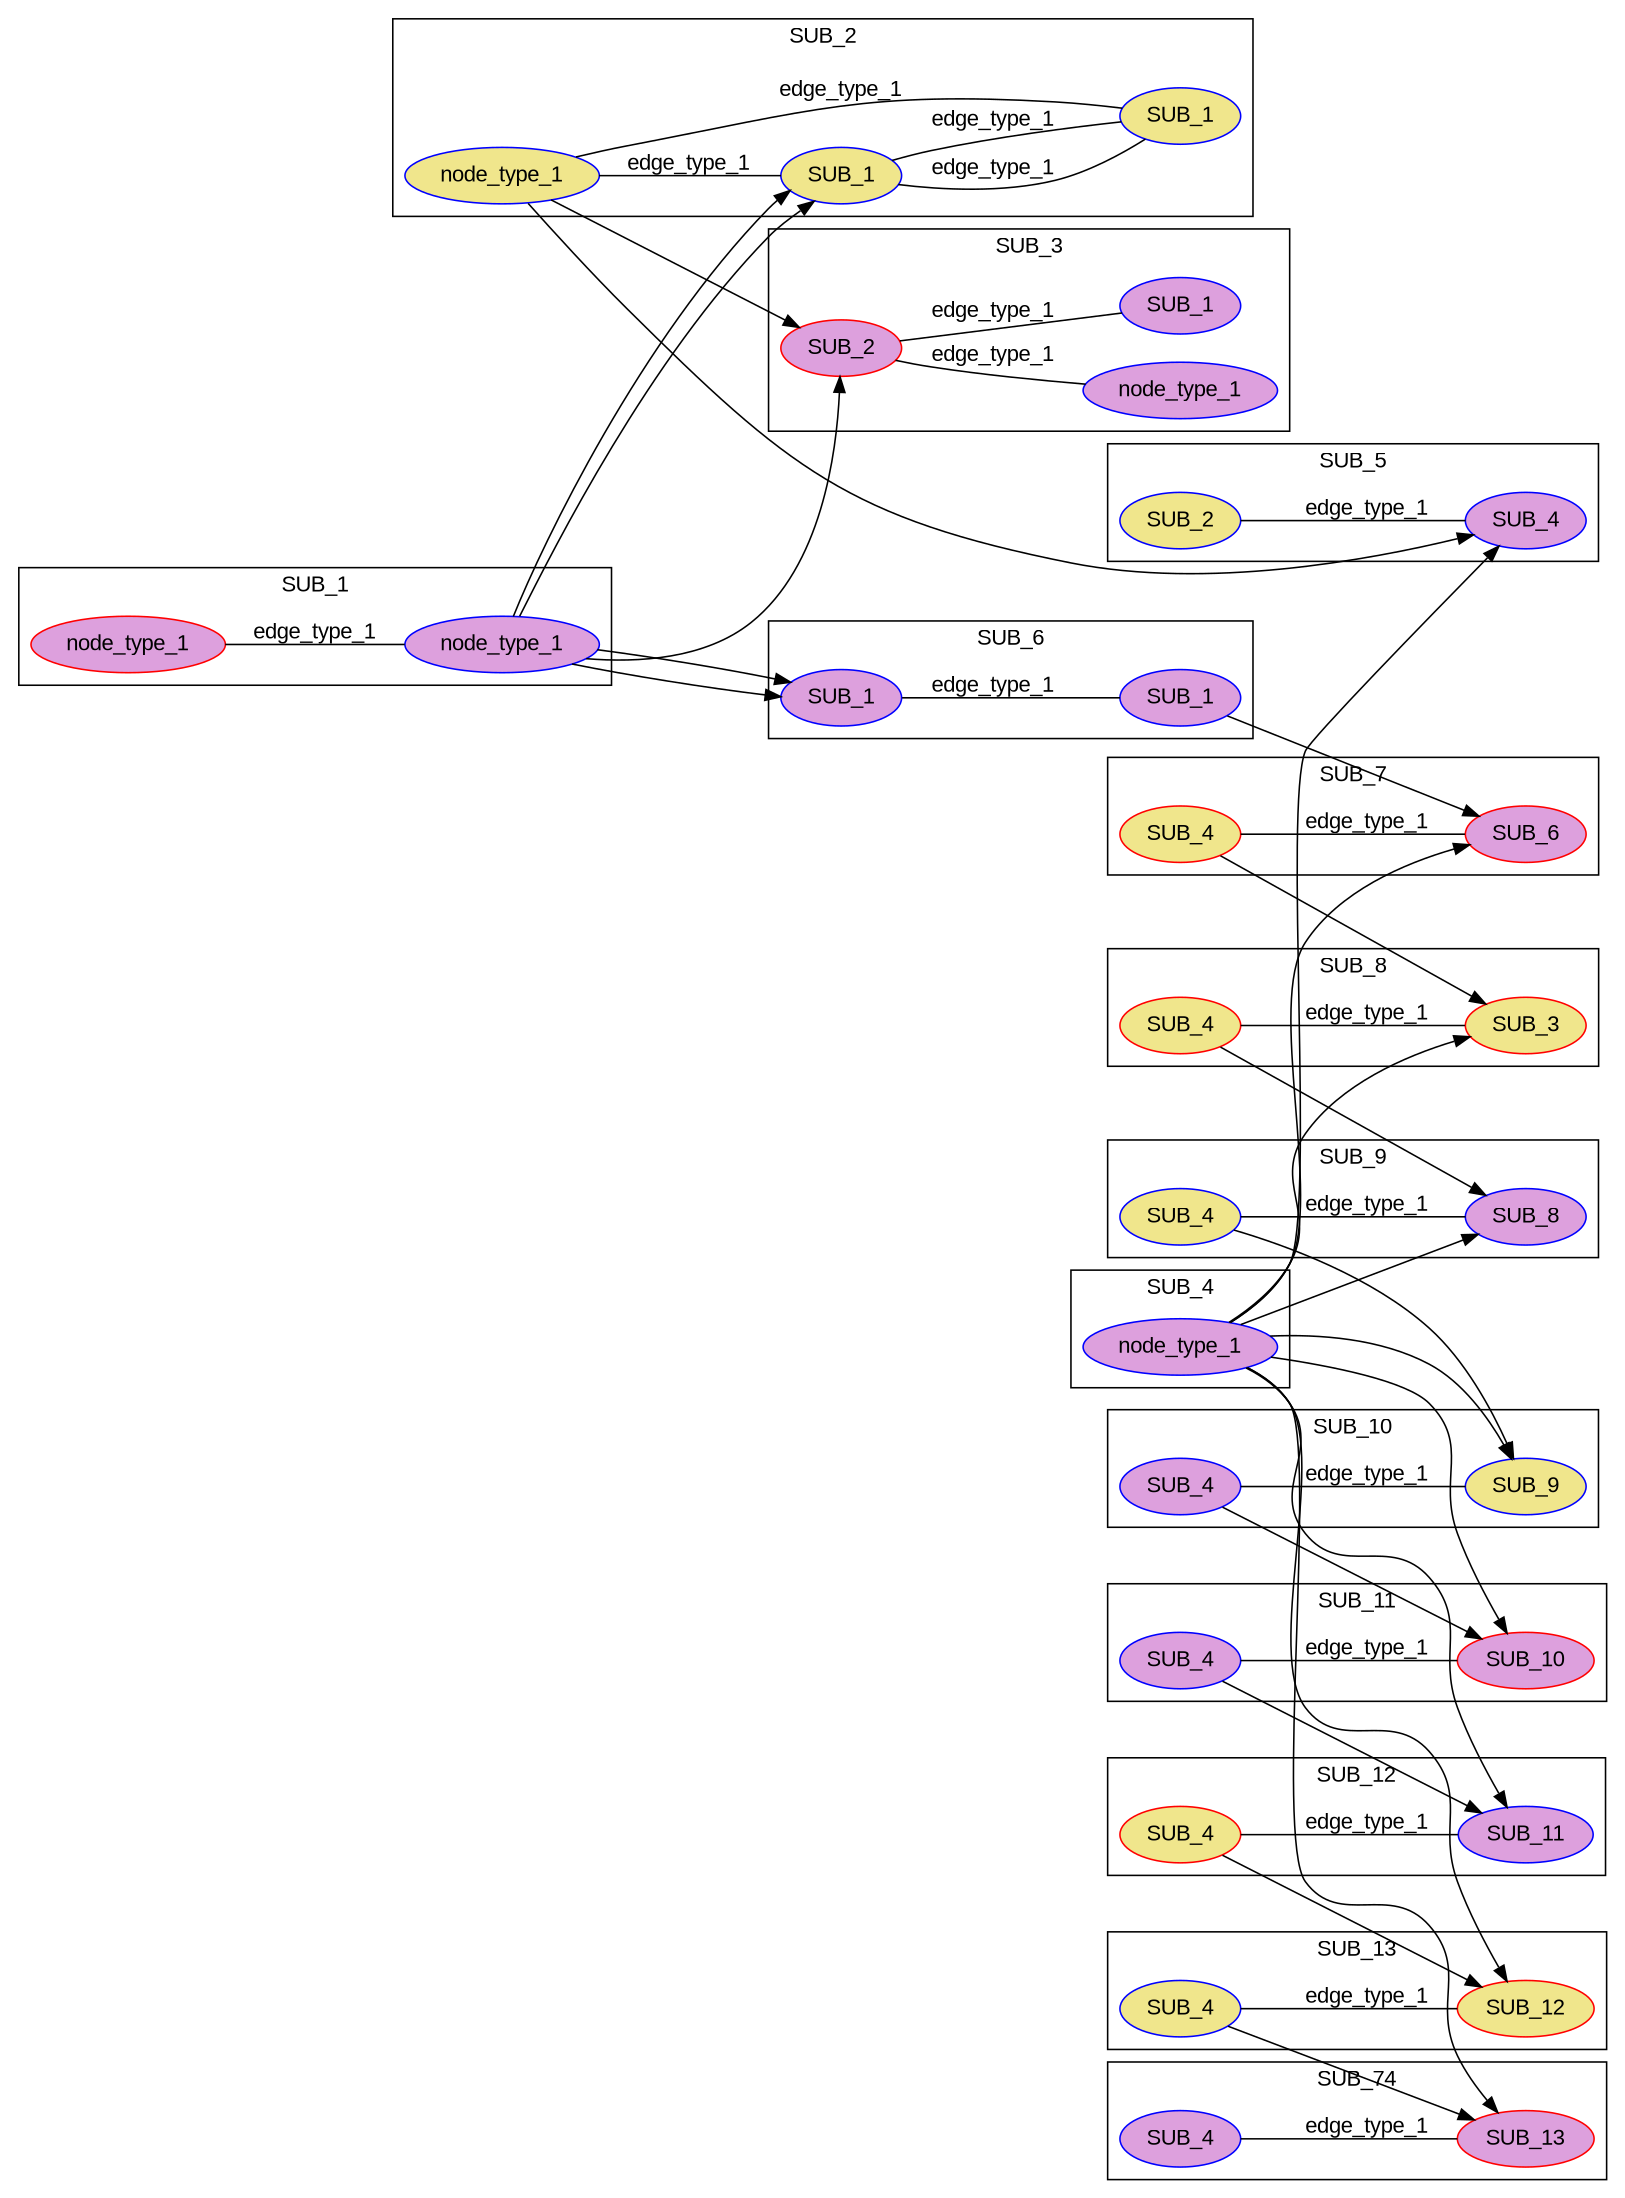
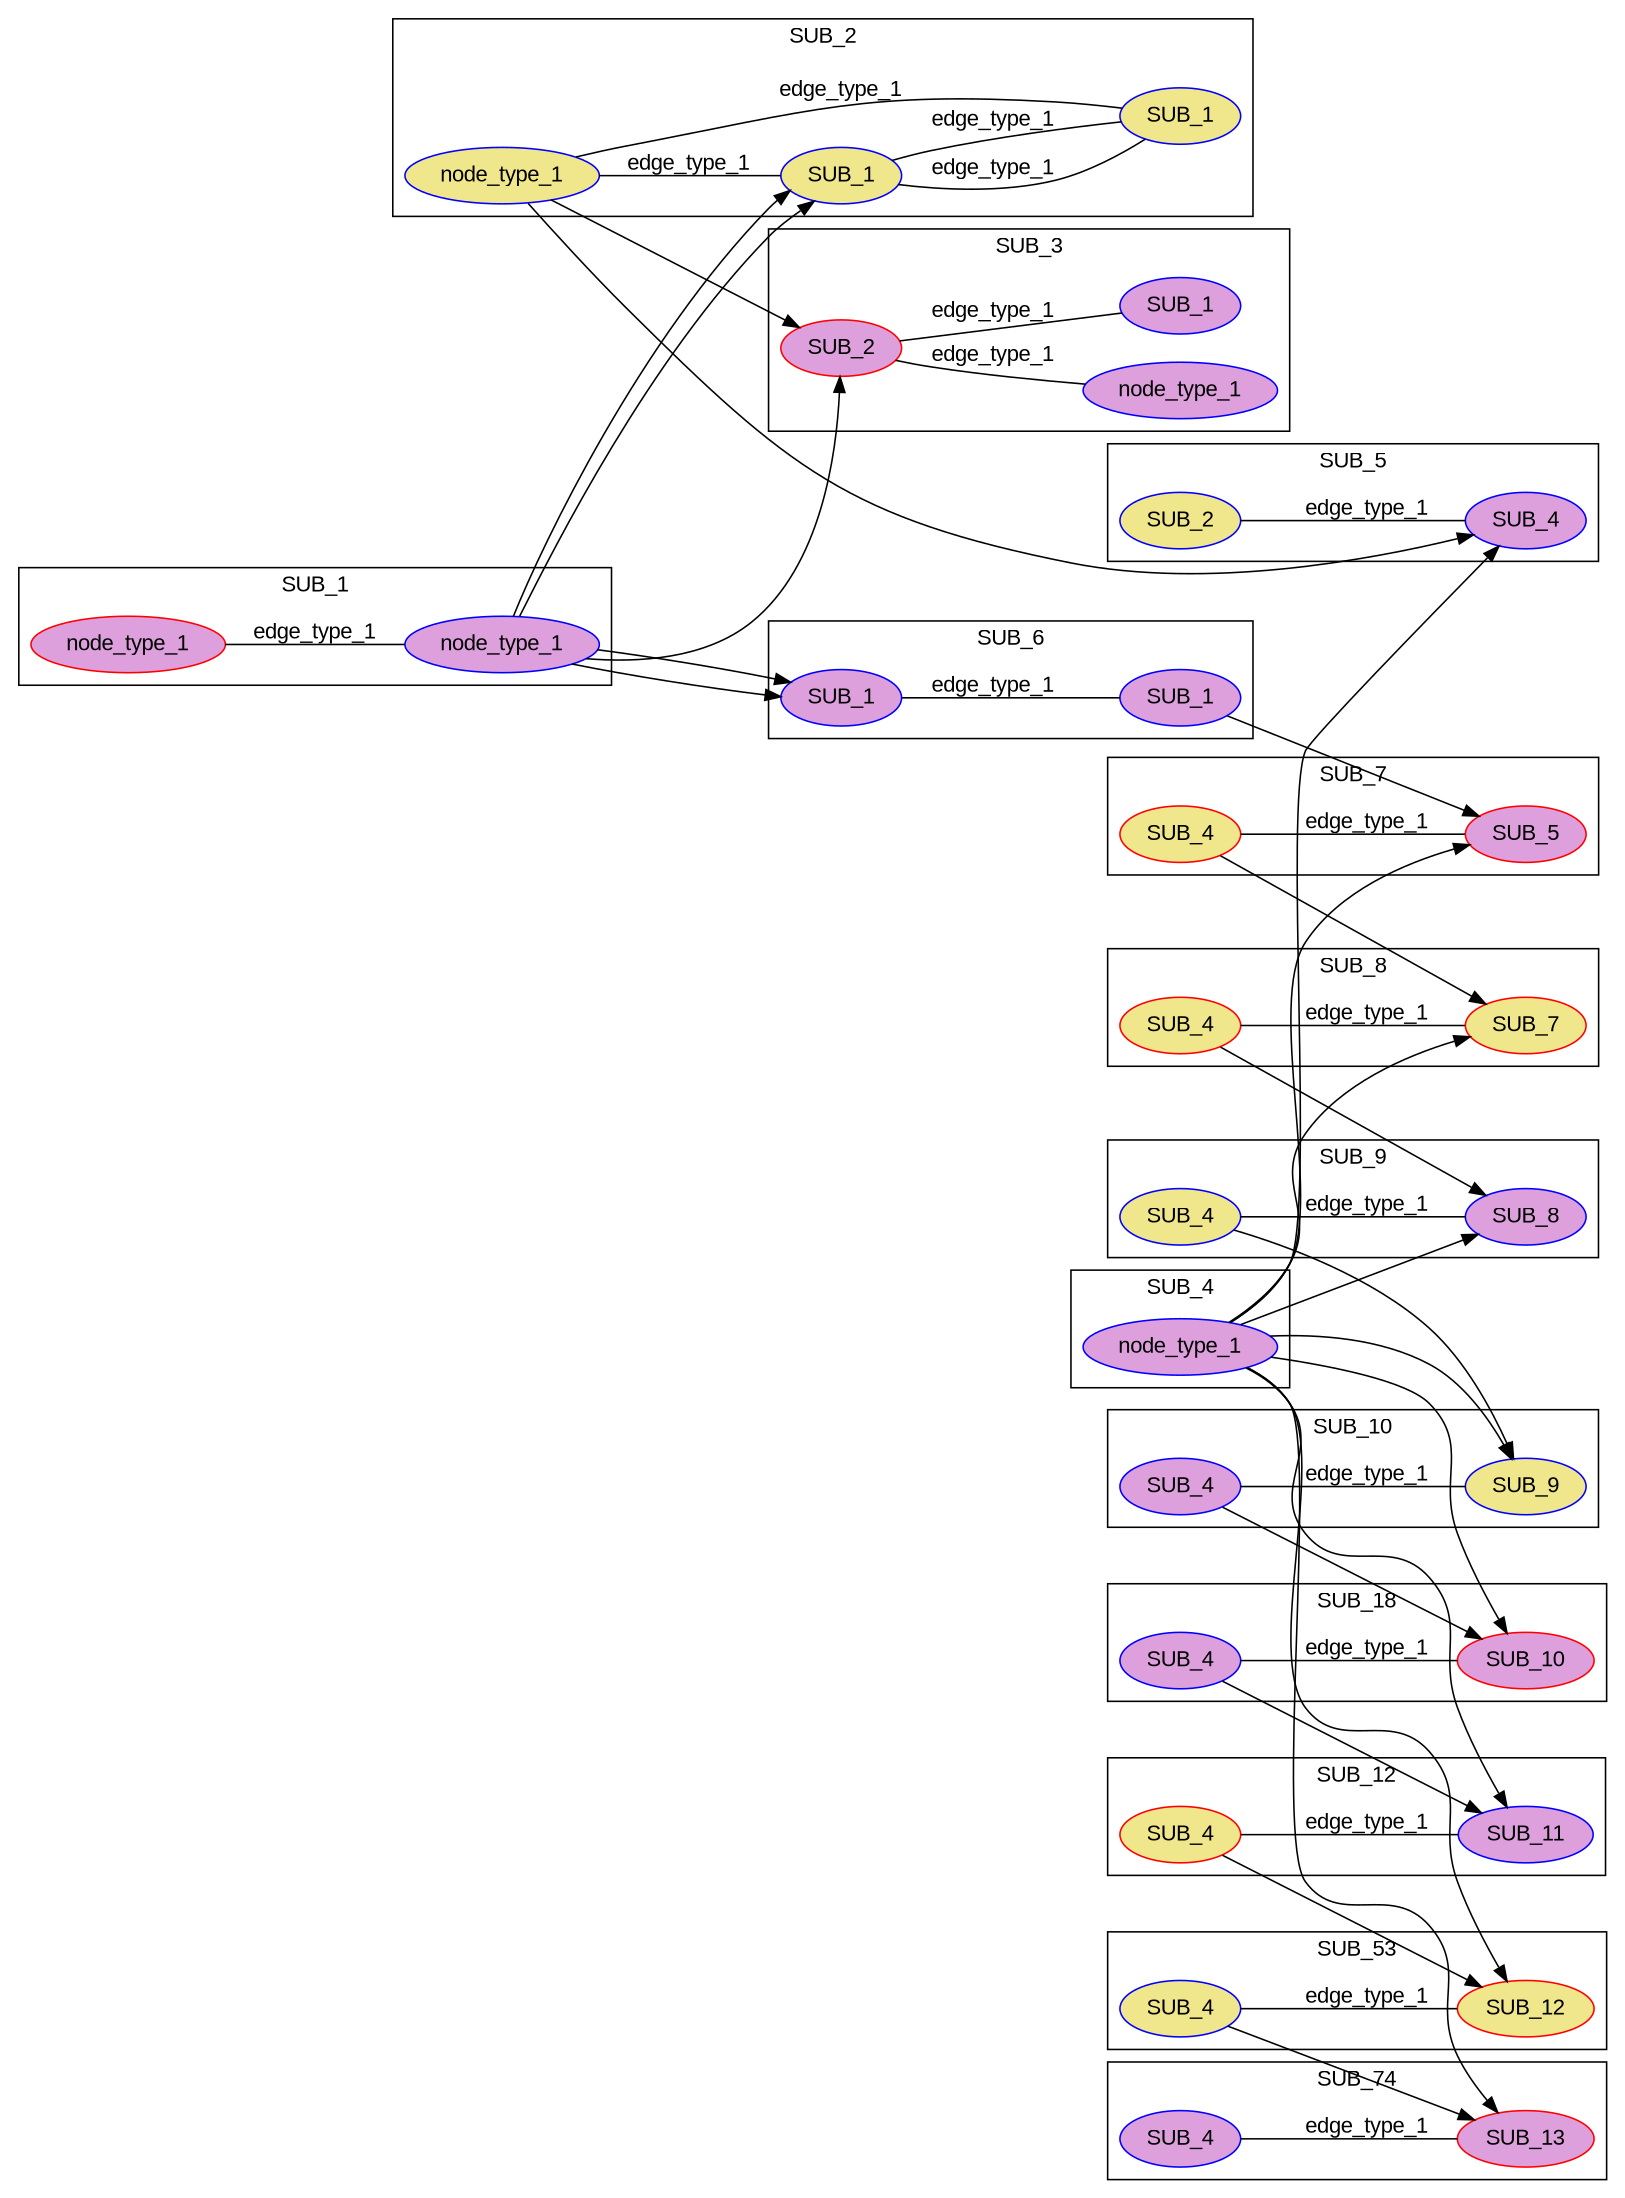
(1526, 834) -> (1526, 834)
(1526, 1026) -> (1526, 1026)
(1357, 1602) -> (1357, 1602)
(1357, 1950) -> (1357, 1950)
